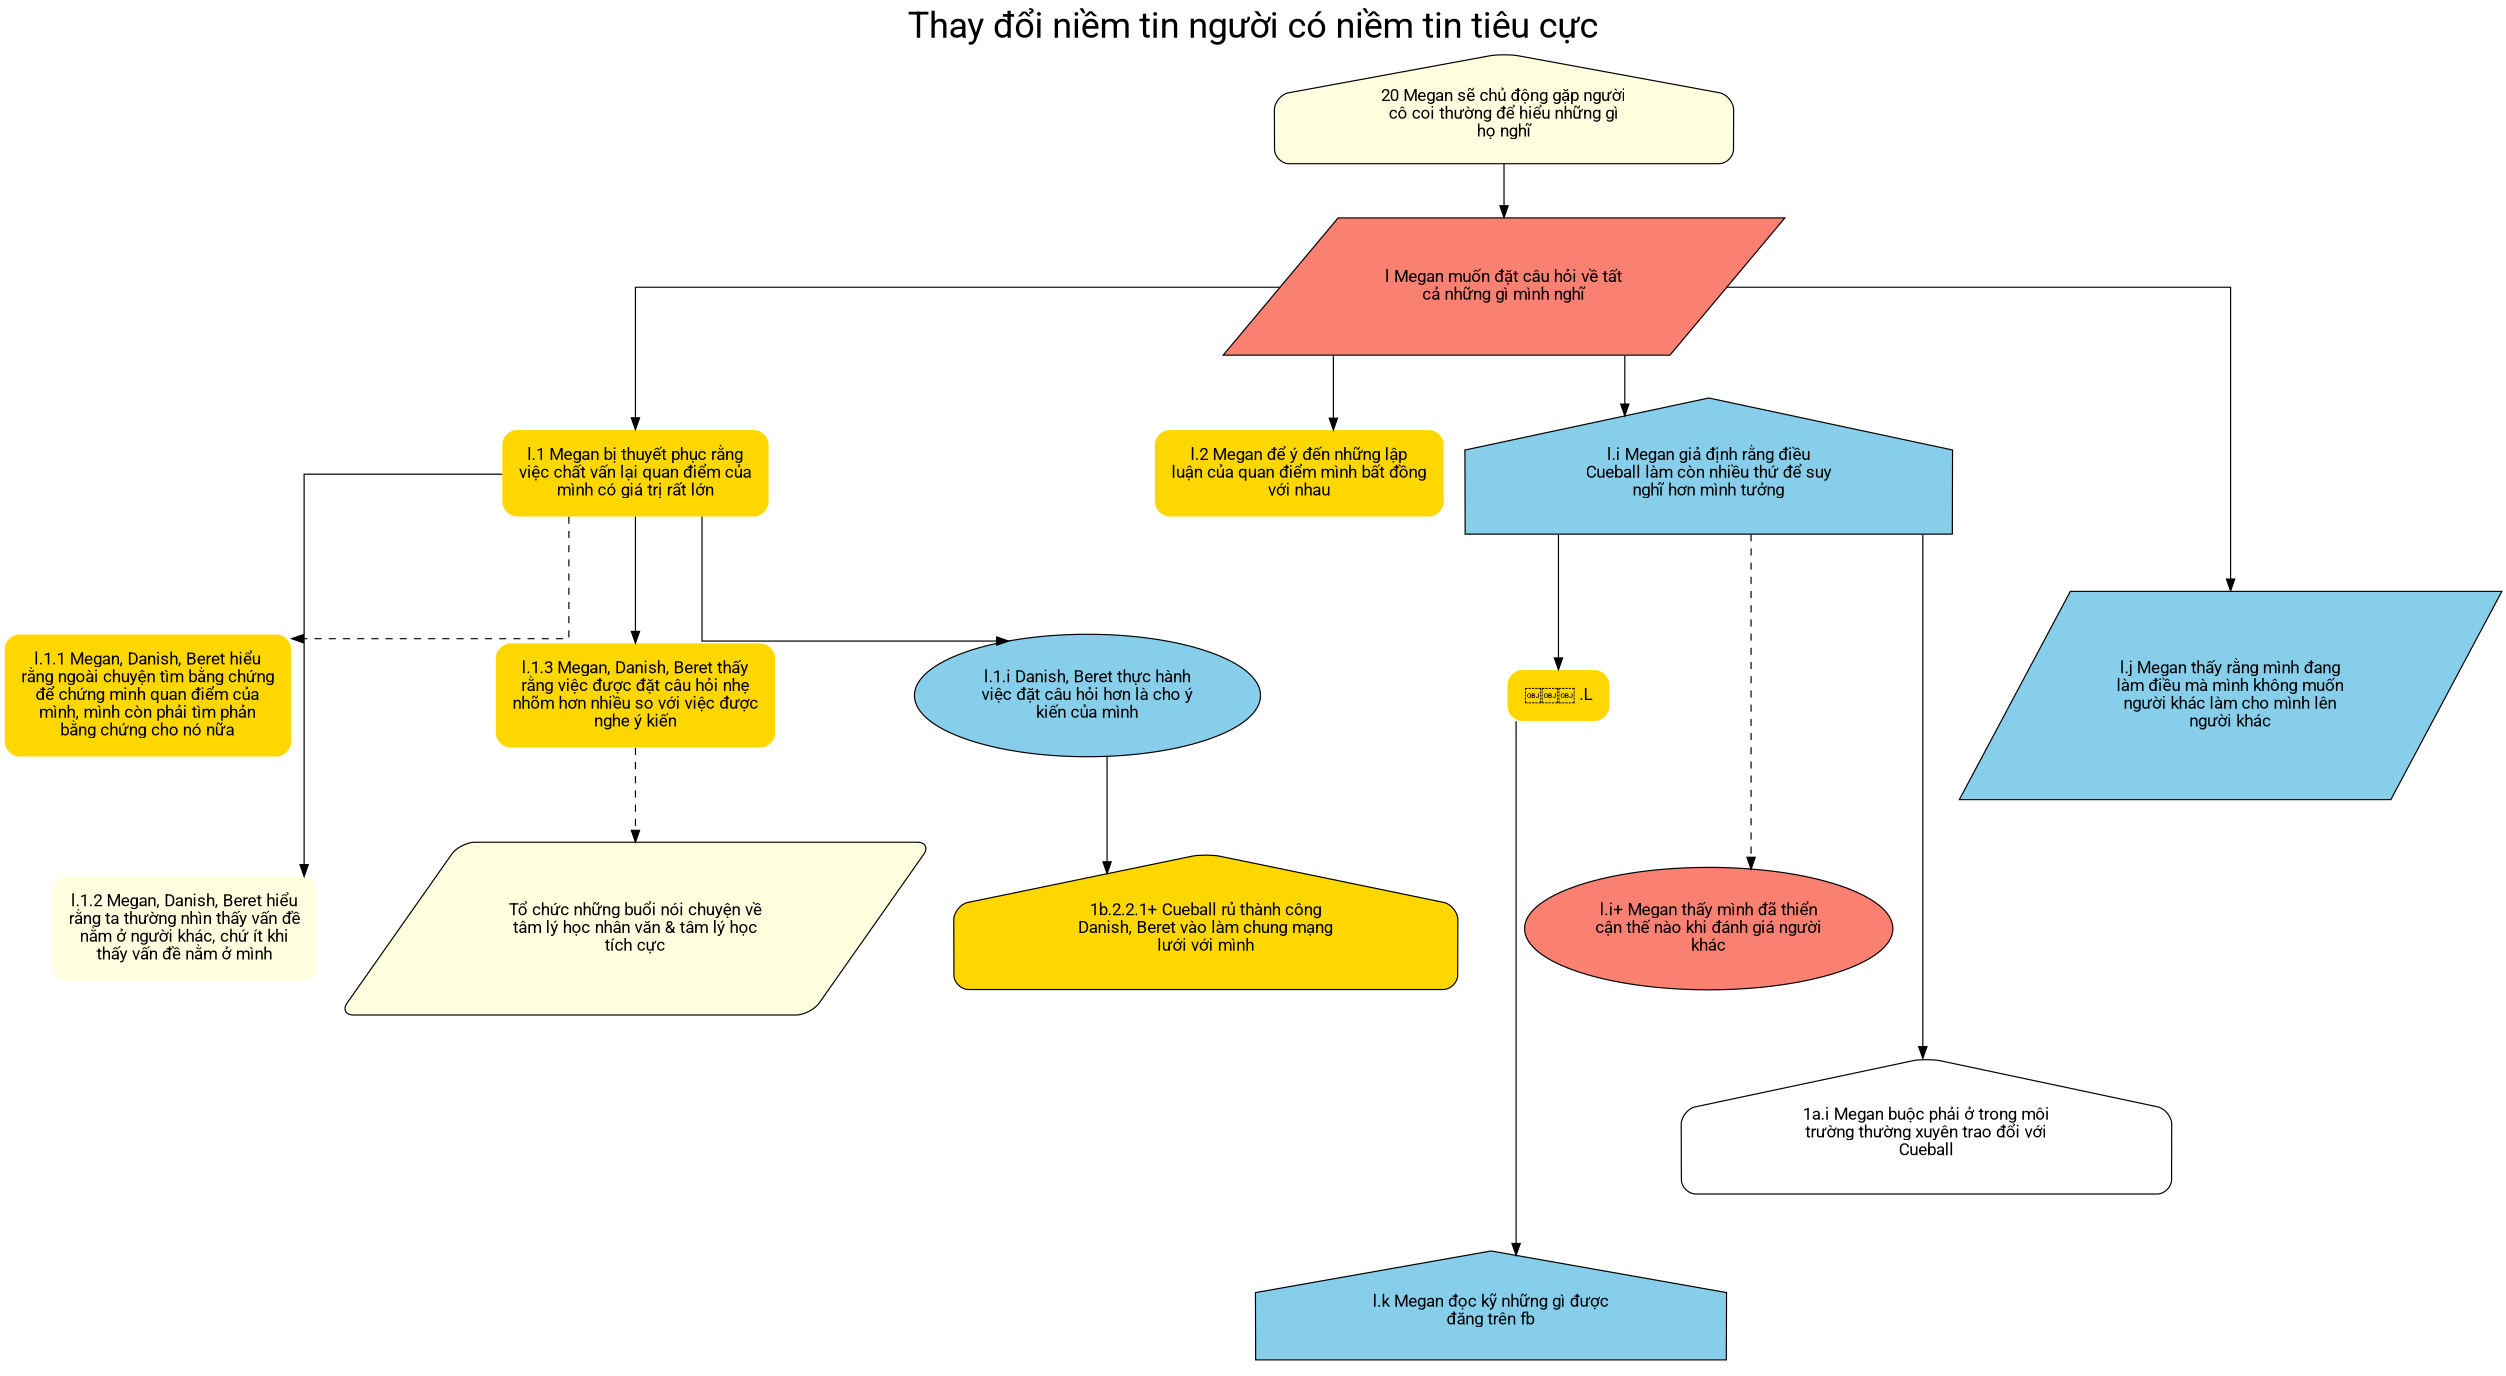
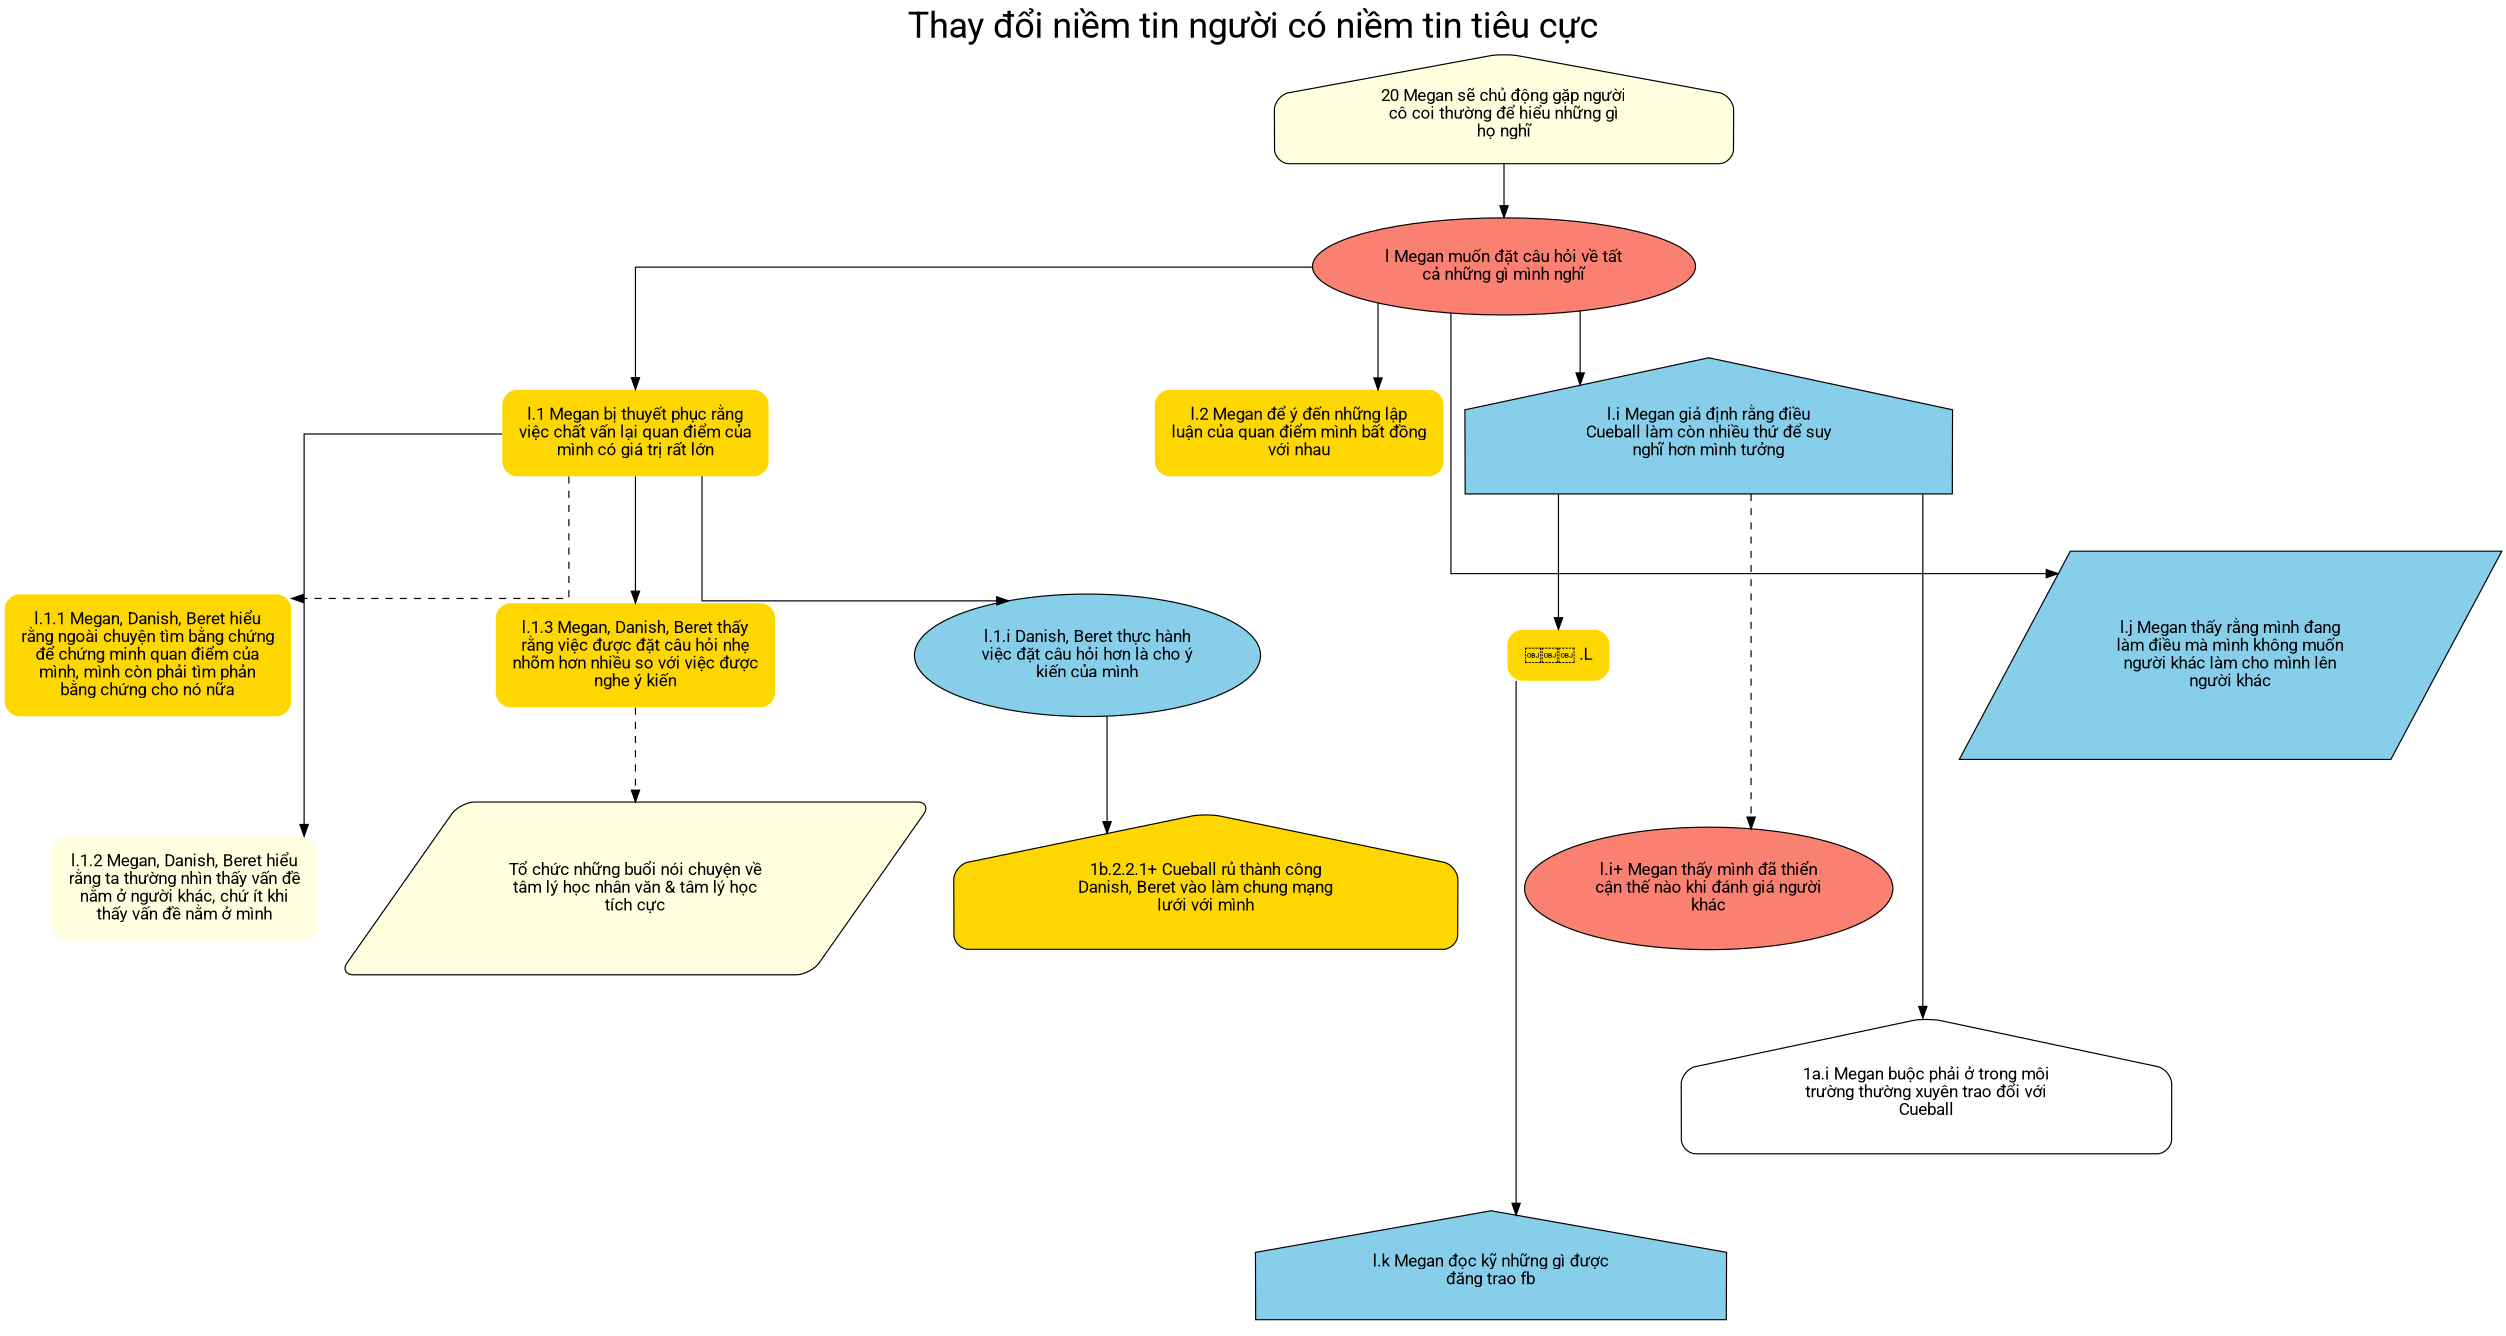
(1504, 286) -> (1504, 266)
(1491, 1311) -> (1491, 1271)
